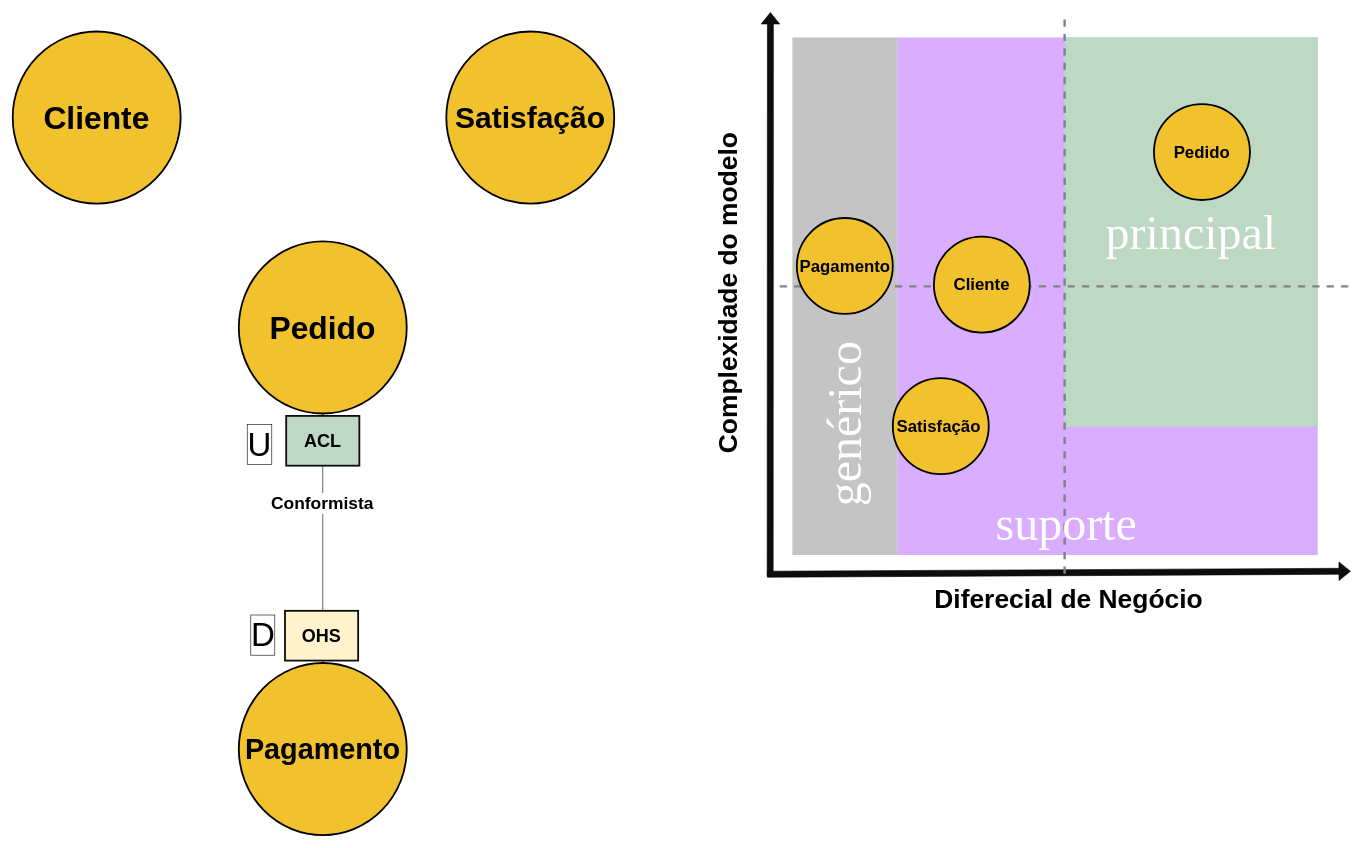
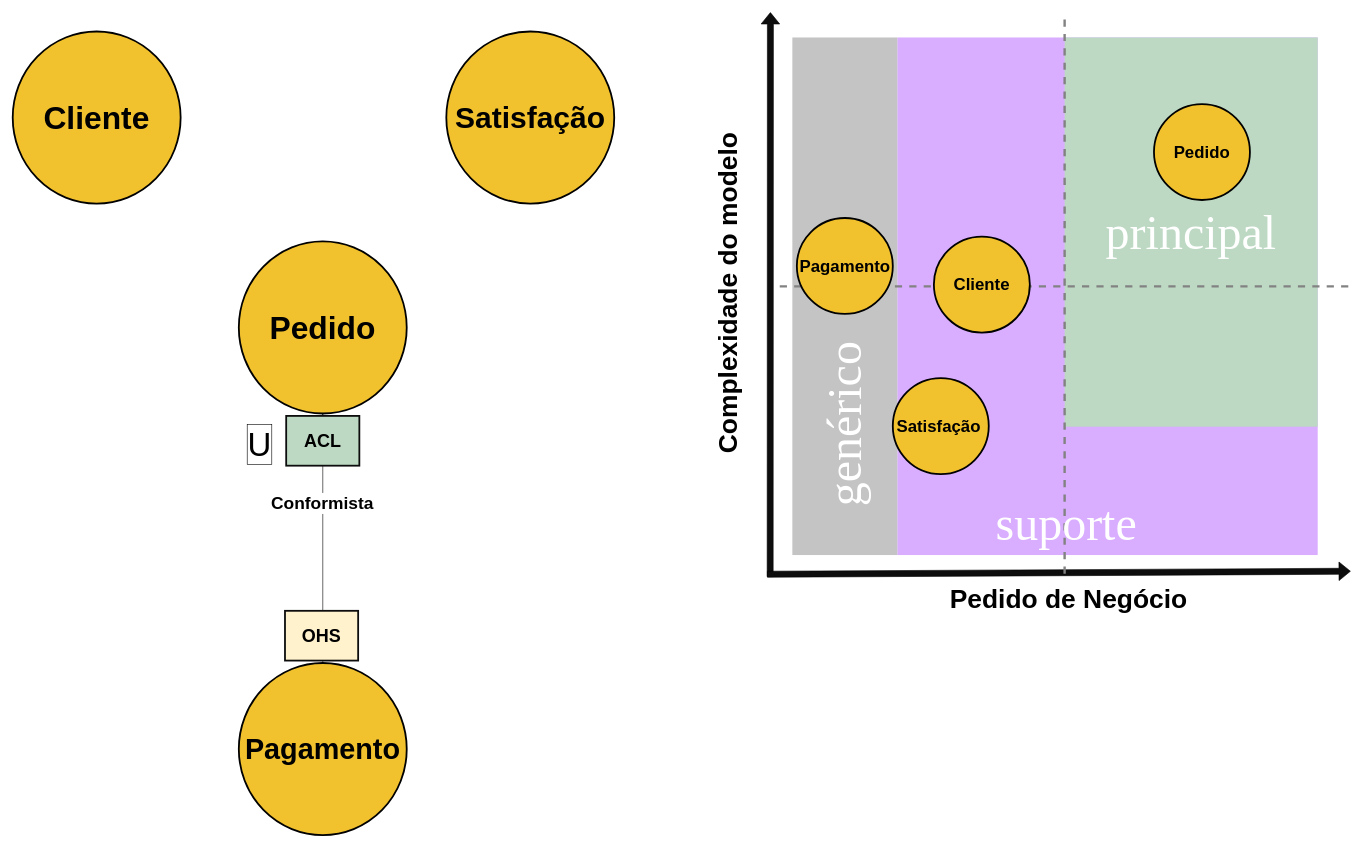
(1073, 600) -> (1073, 600)
(263, 635) -> none
